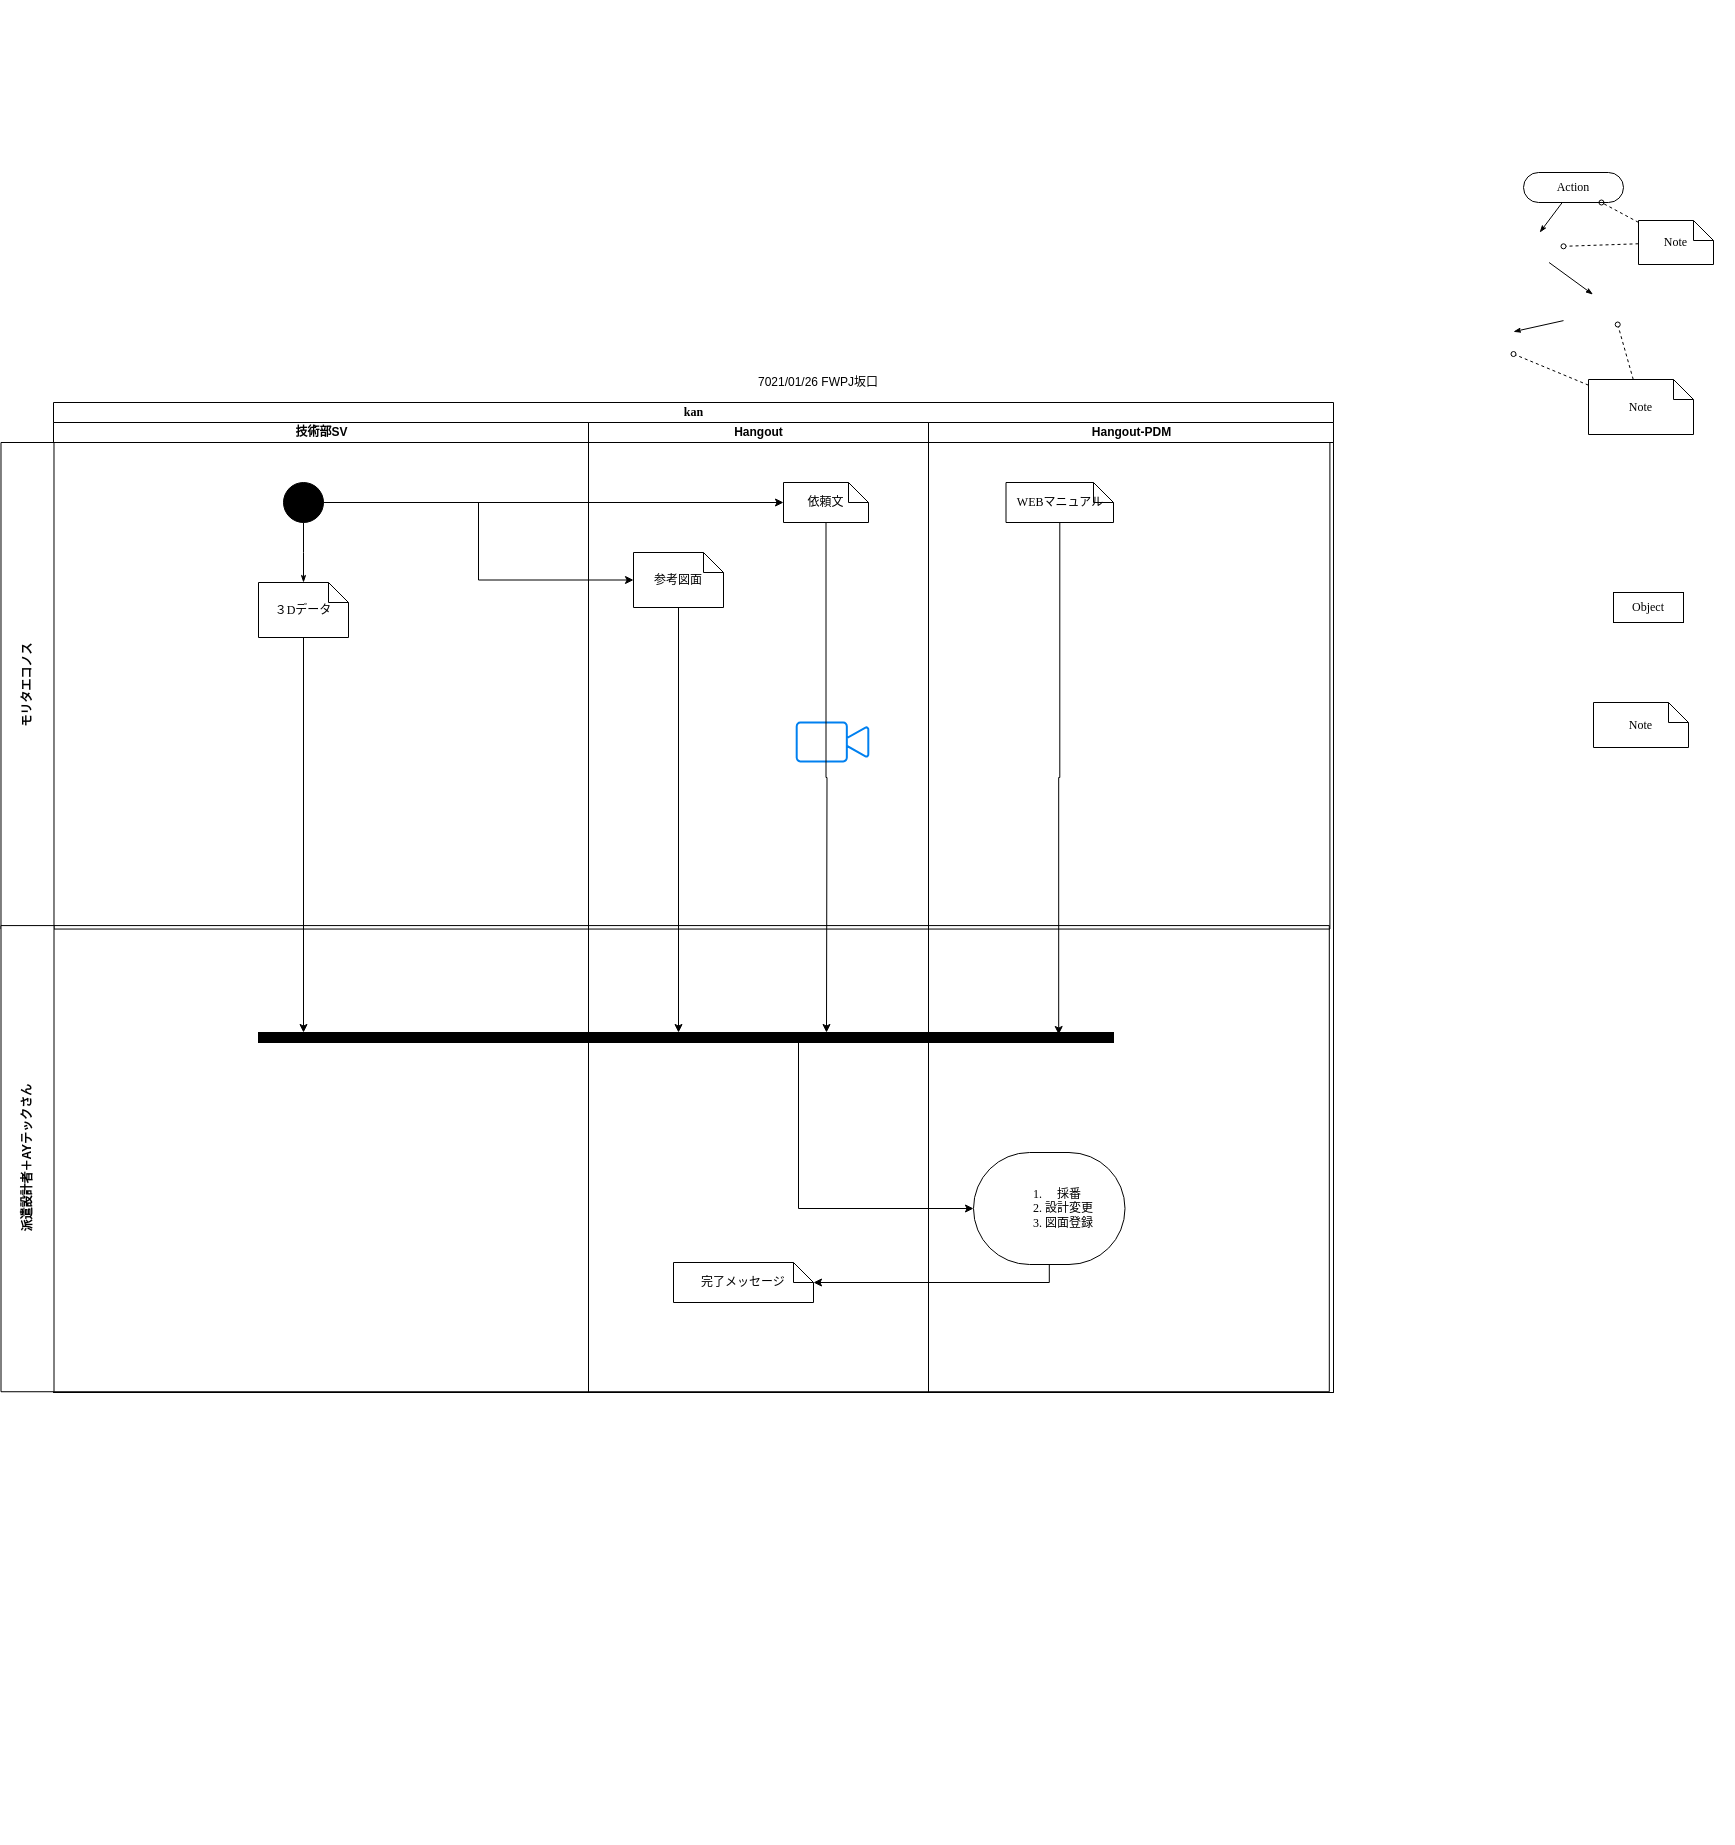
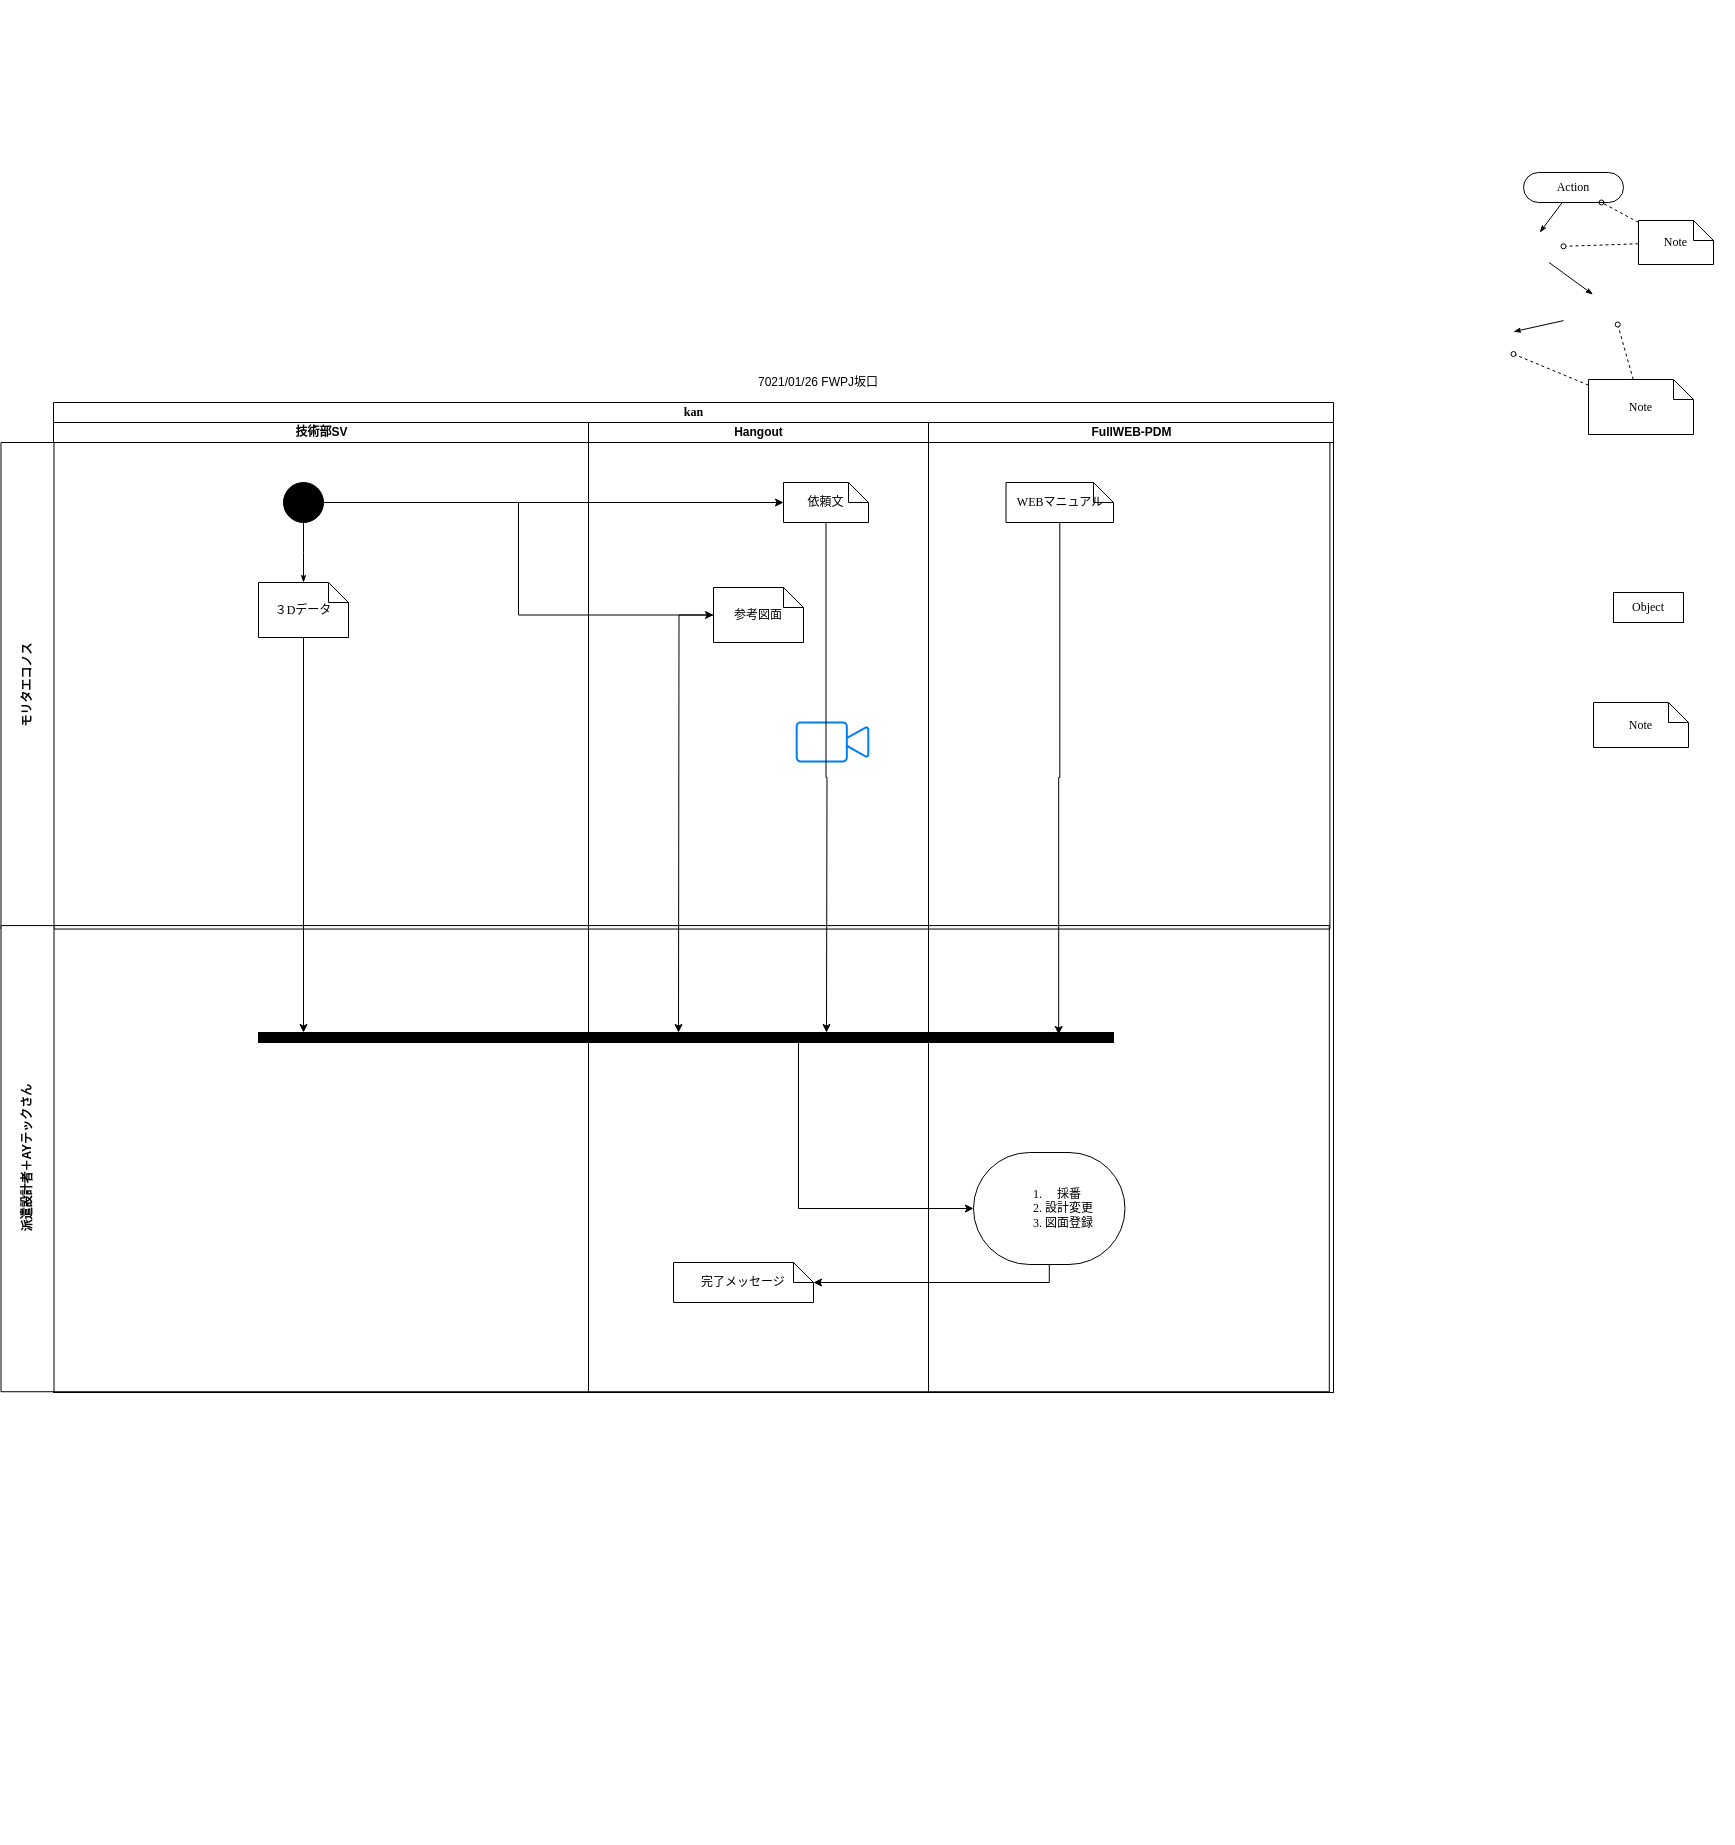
(1132, 433) -> (1132, 433)
(679, 580) -> (759, 615)
